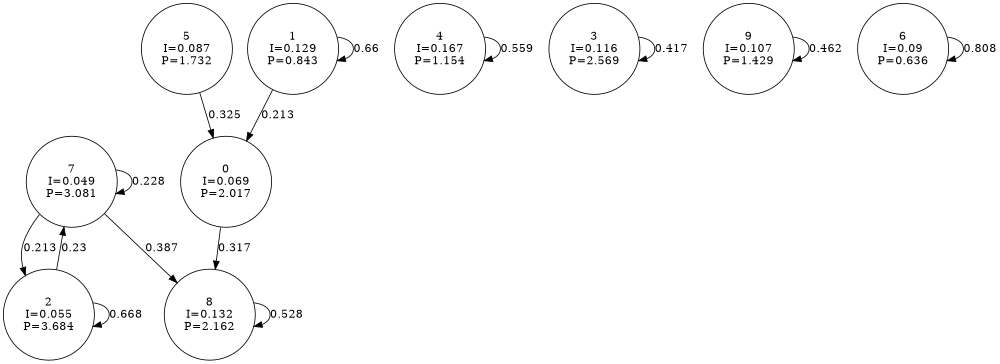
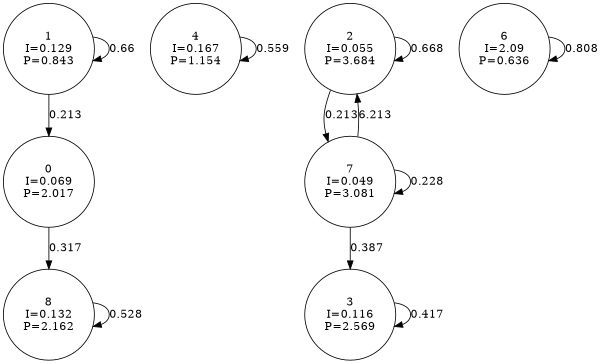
(187, 49) -> none
(749, 49) -> none
(903, 49) -> (505, 49)
(138, 245) -> (350, 244)
(40, 248) -> (375, 115)
(74, 248) -> (342, 115)
